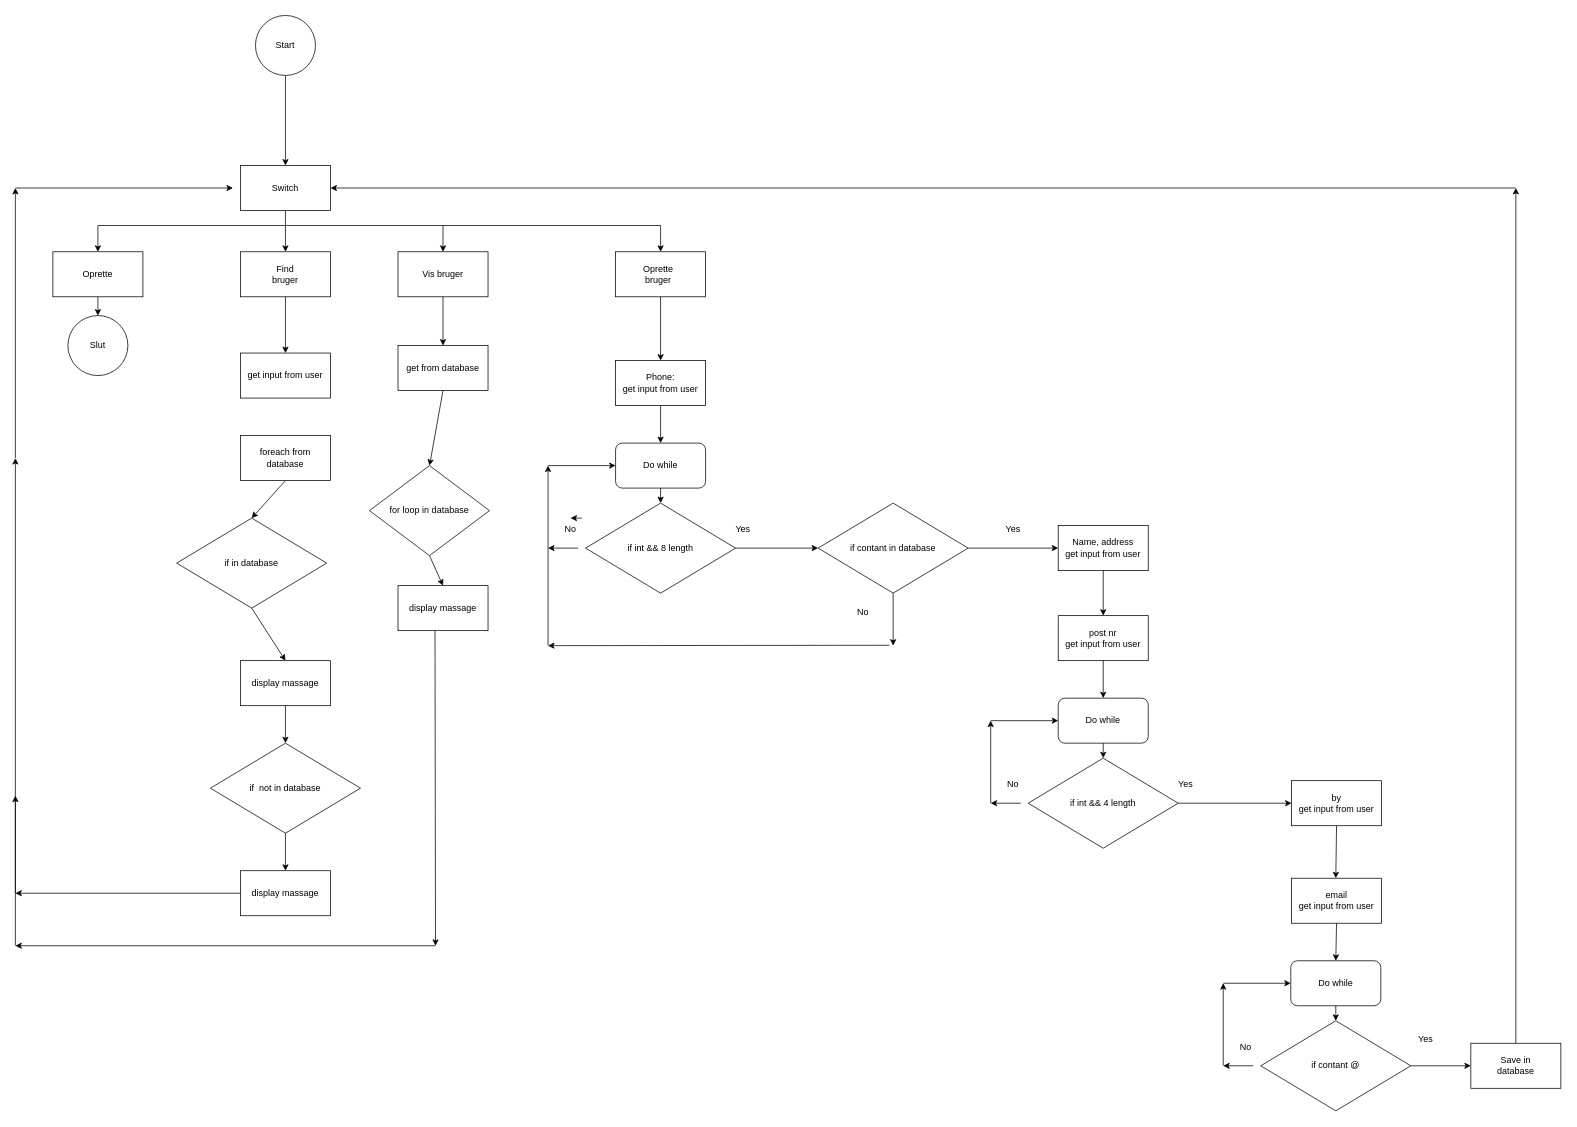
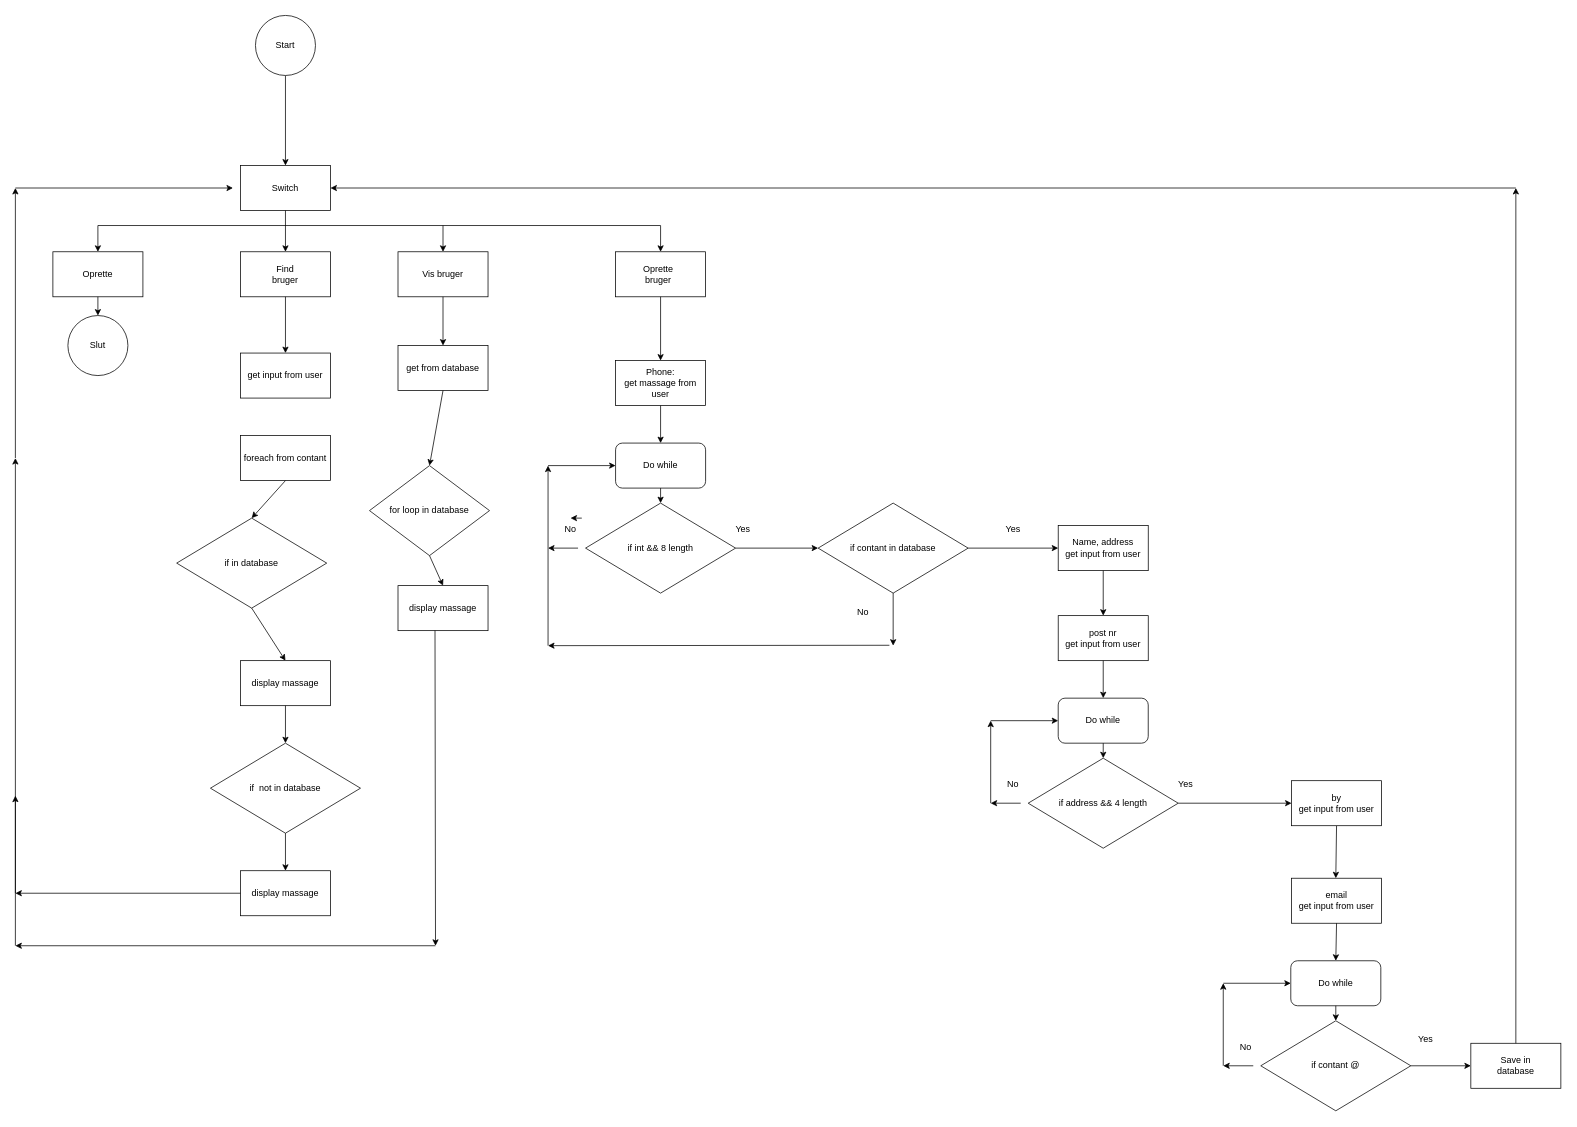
(660, 383) -> (660, 383)
(285, 458) -> (285, 458)
(1103, 803) -> (1103, 803)
